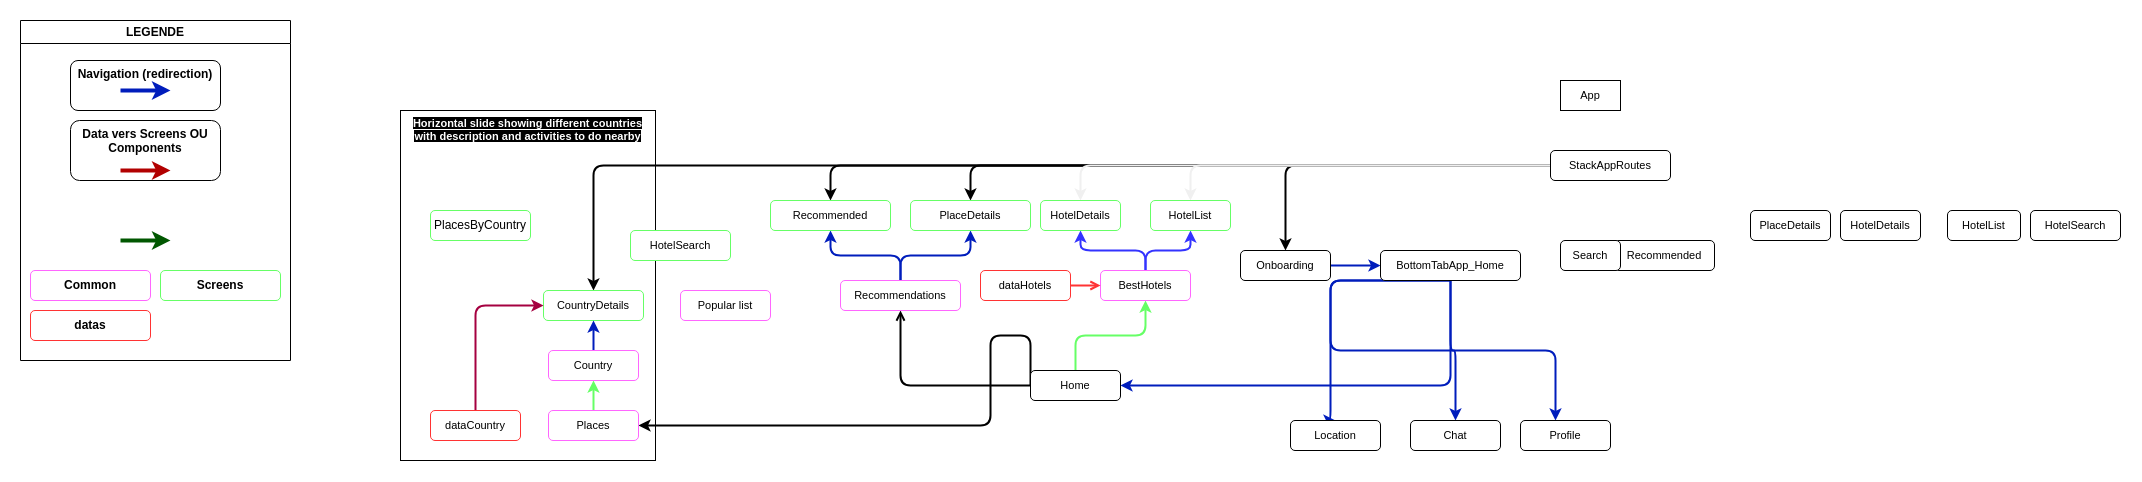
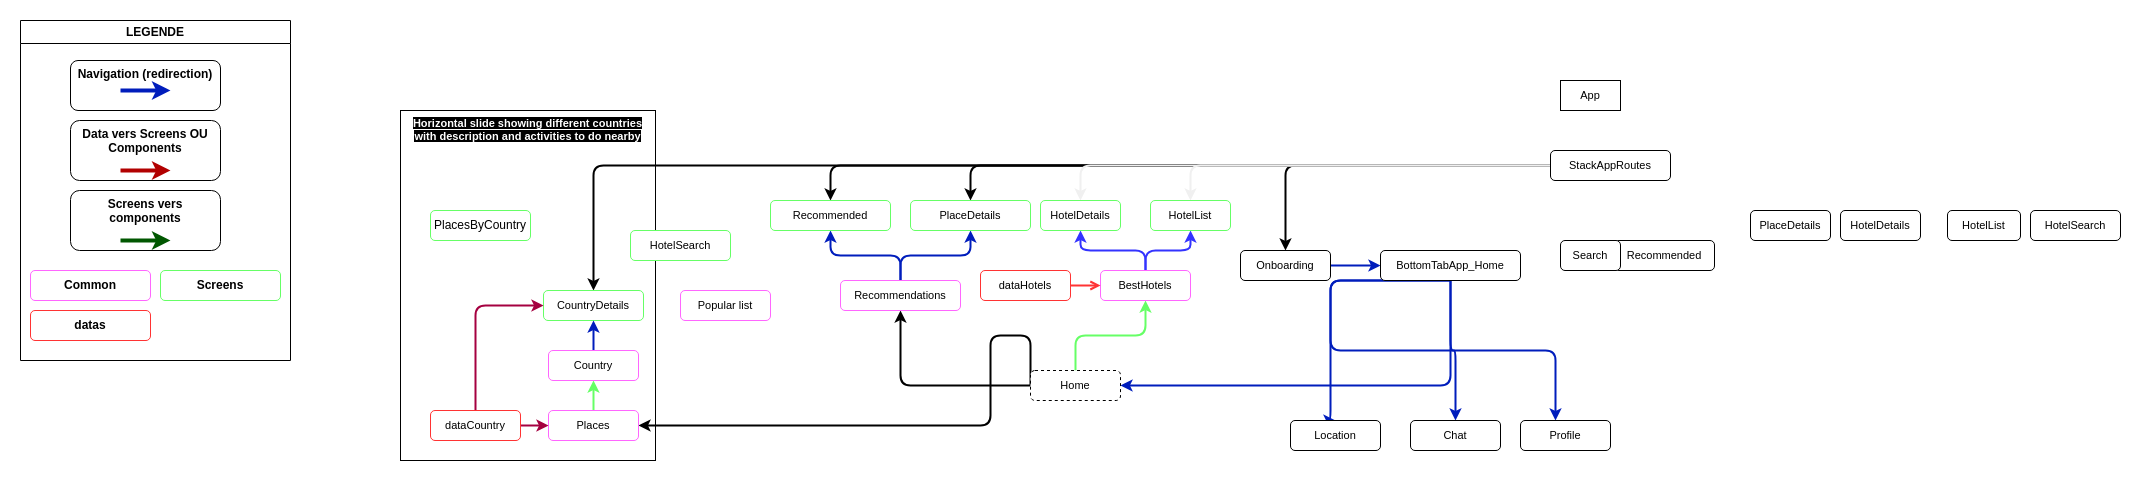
none -> (146, 221)
(901, 319) -> (901, 321)
(1076, 386) -> (1076, 386)
none -> (530, 426)
